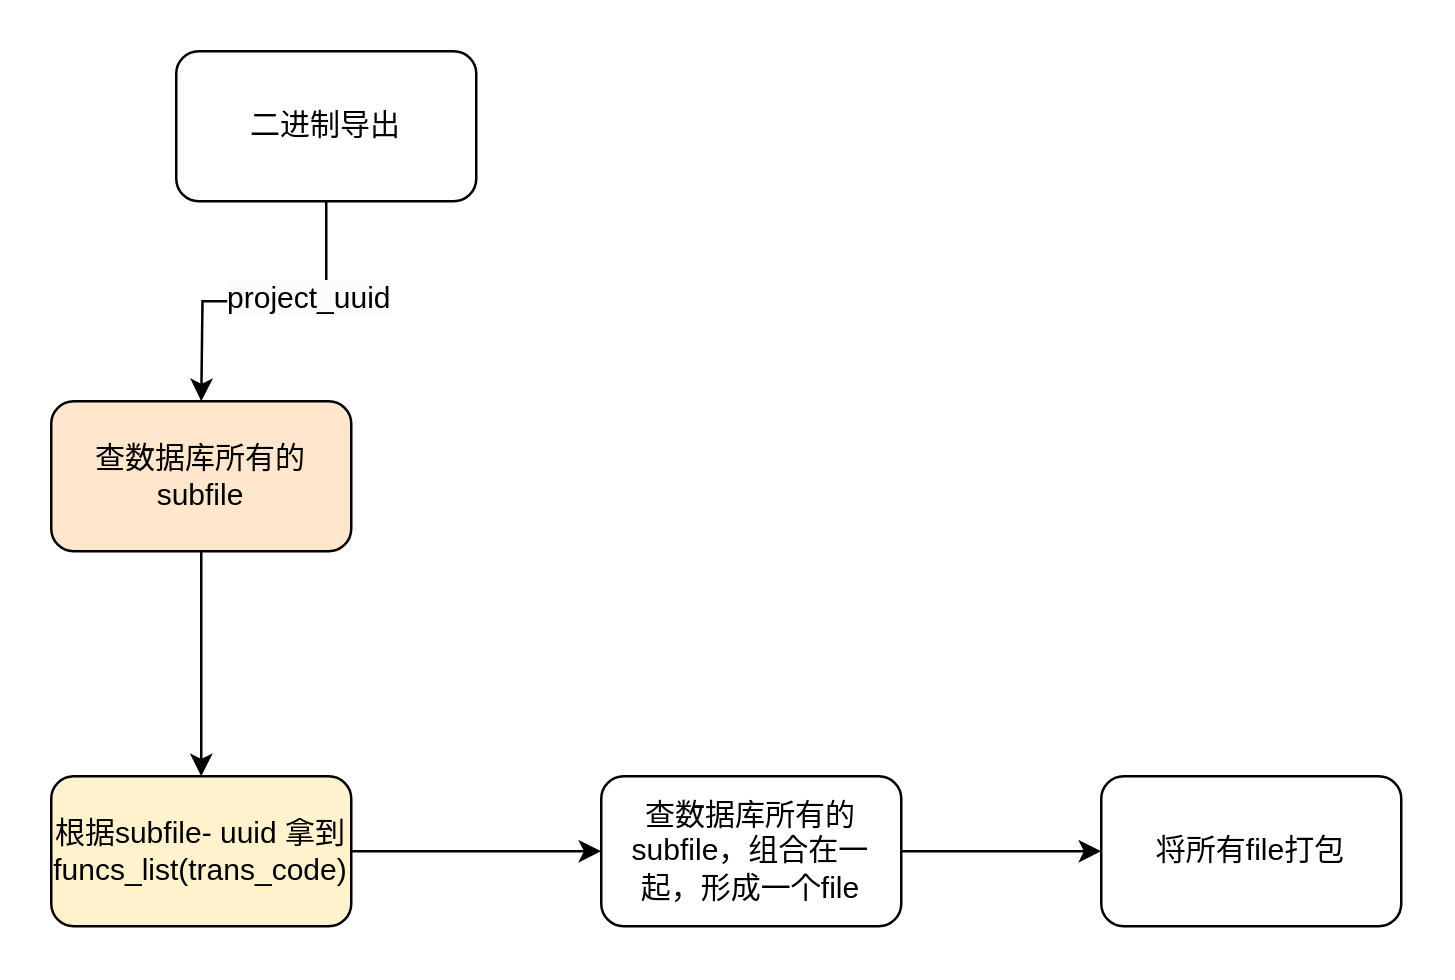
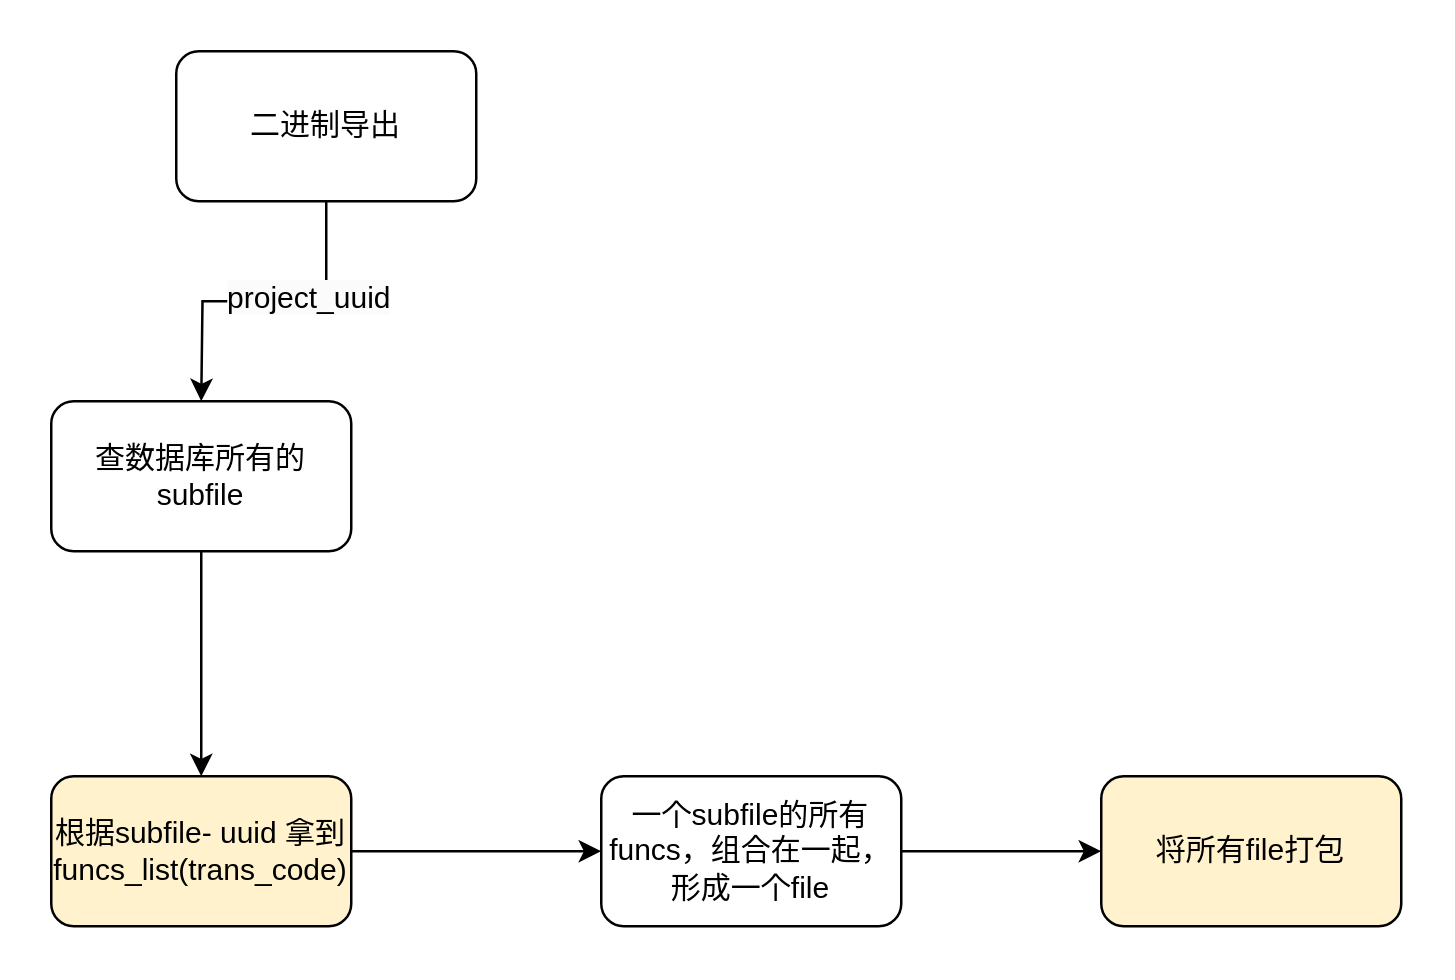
(201, 476) -> (201, 476)
(751, 851) -> (751, 851)
(1251, 851) -> (1251, 851)
